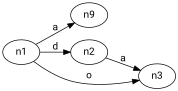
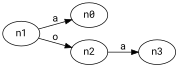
(89, 15) -> (89, 15)
(55, 47) -> (55, 37)
(81, 83) -> none
